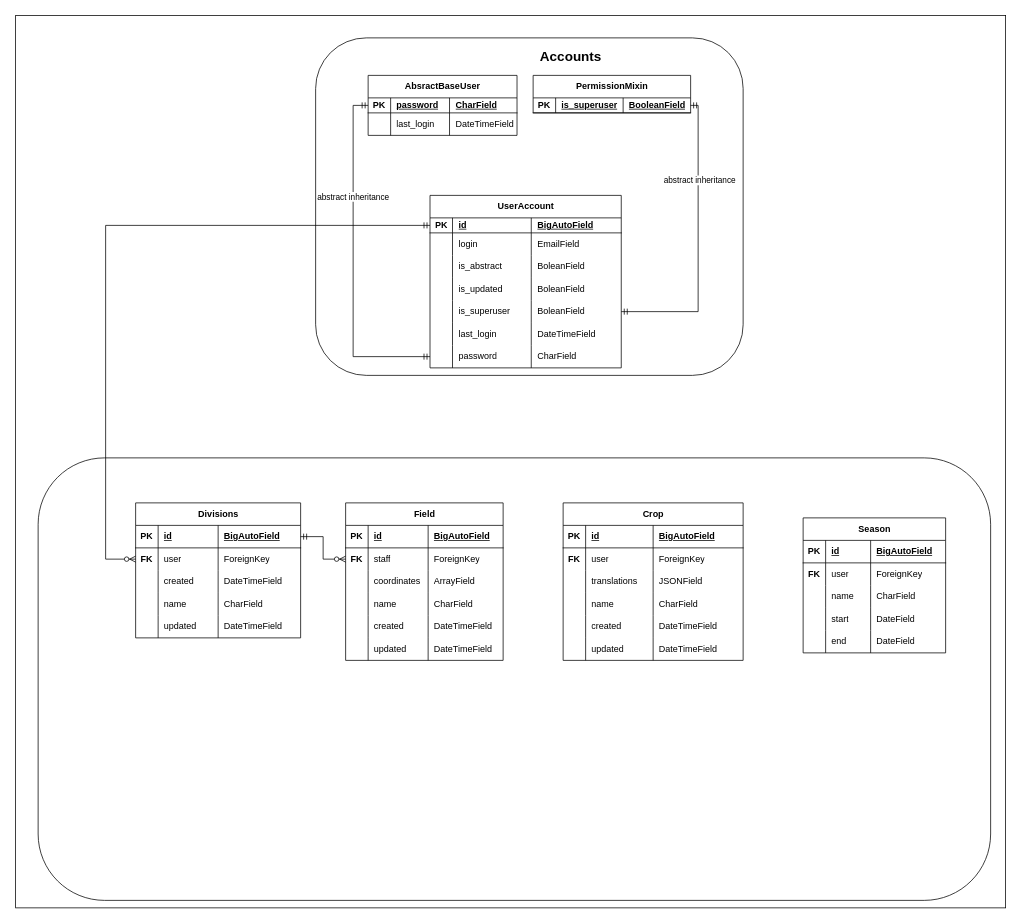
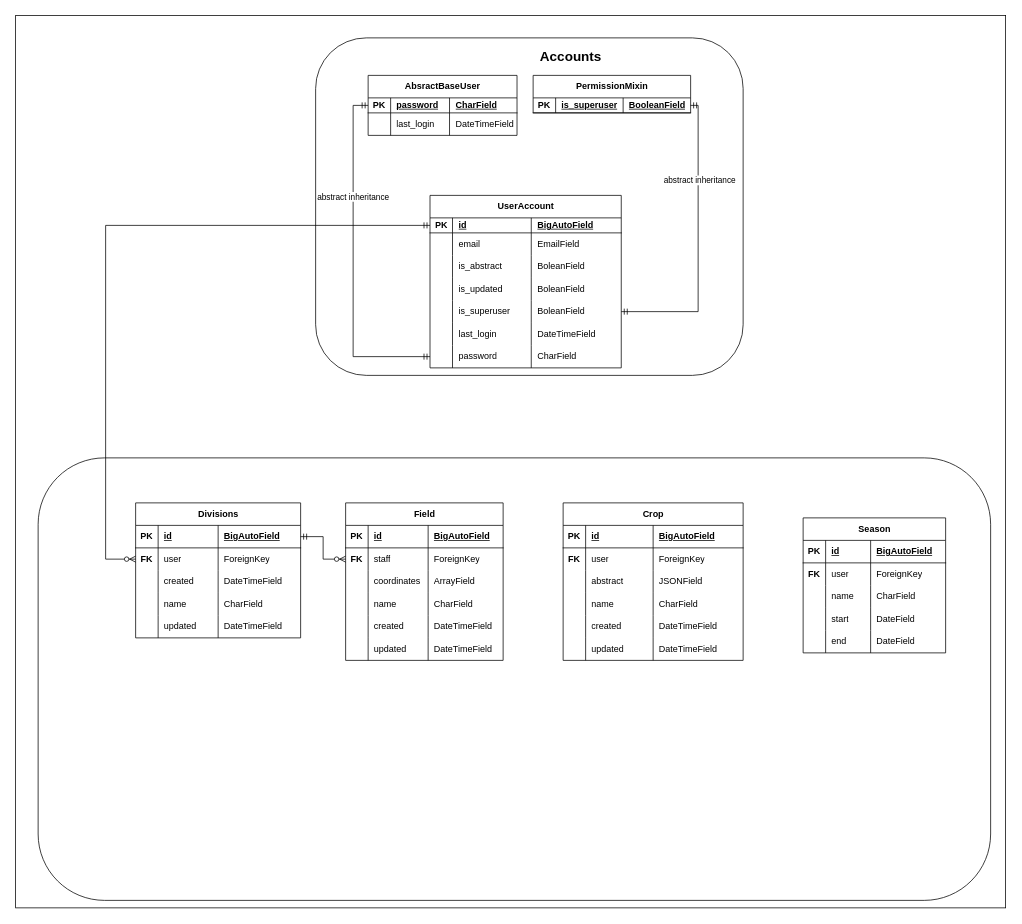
(469, 244) -> (469, 244)
(619, 582) -> (612, 582)
